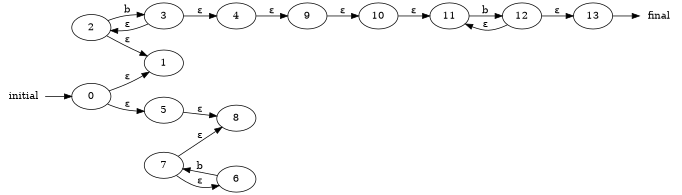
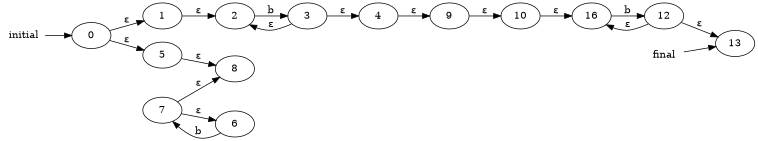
(450, 16) -> (592, 16)
(622, 16) -> (696, 50)
(124, 45) -> (195, 16)
